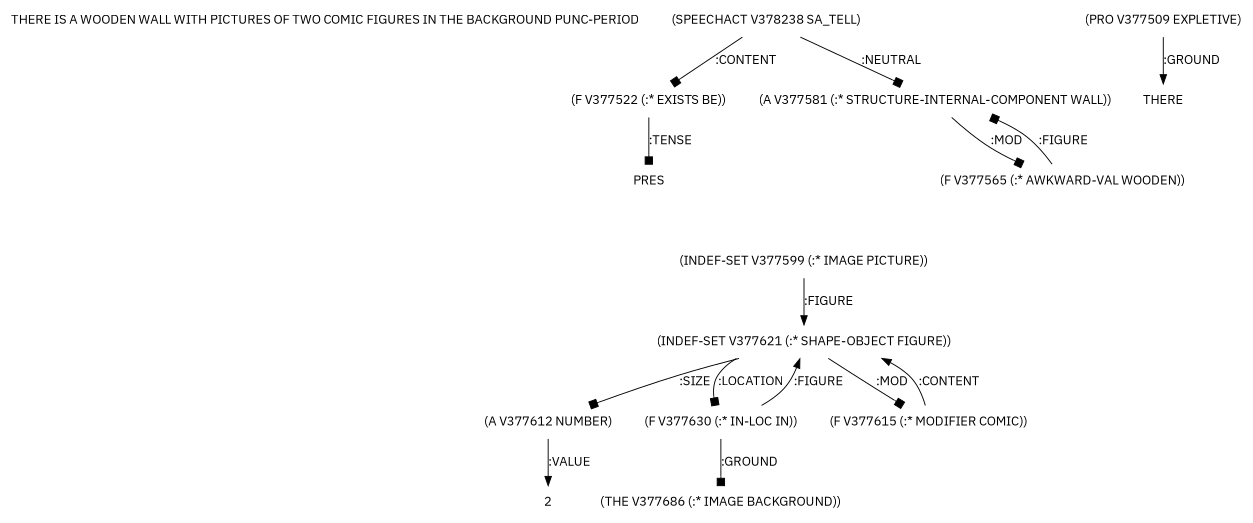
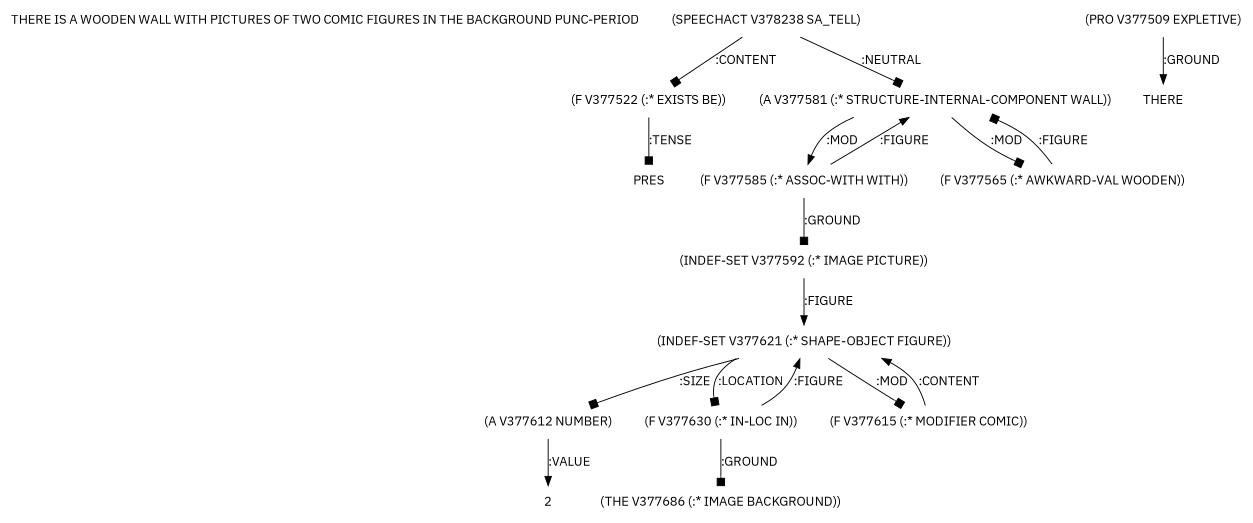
none -> (804, 181)
(804, 261) -> (804, 261)
